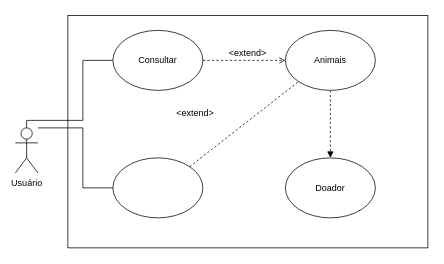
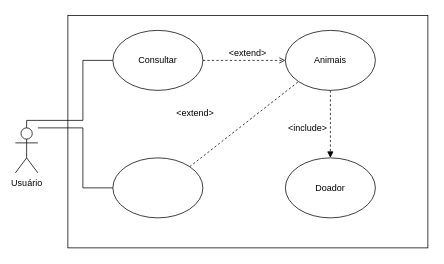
none -> (308, 128)
